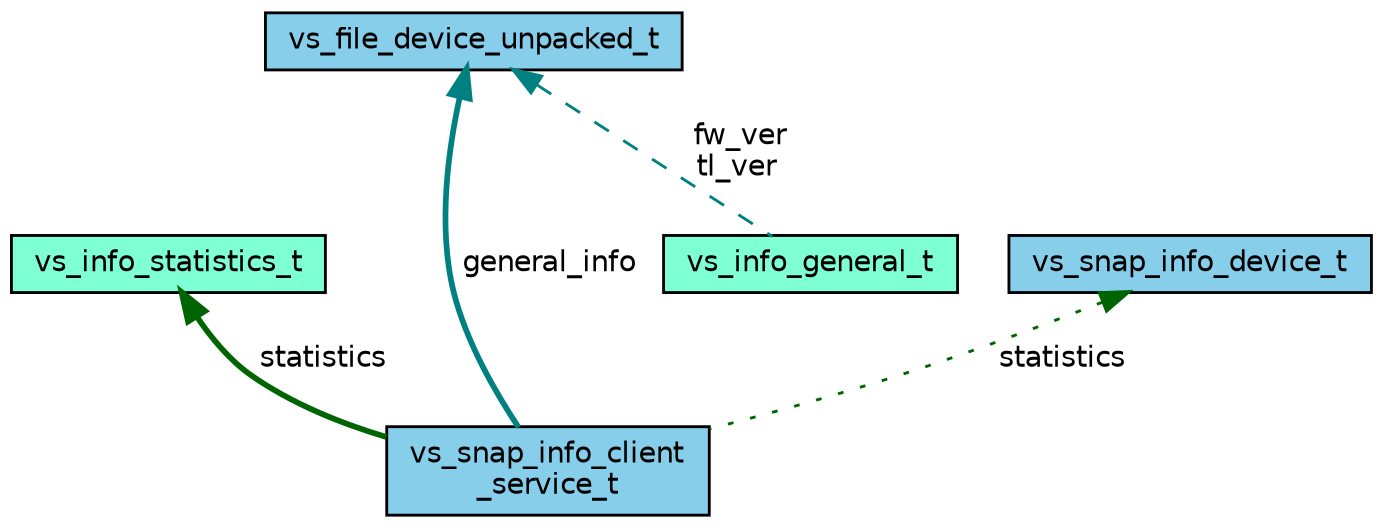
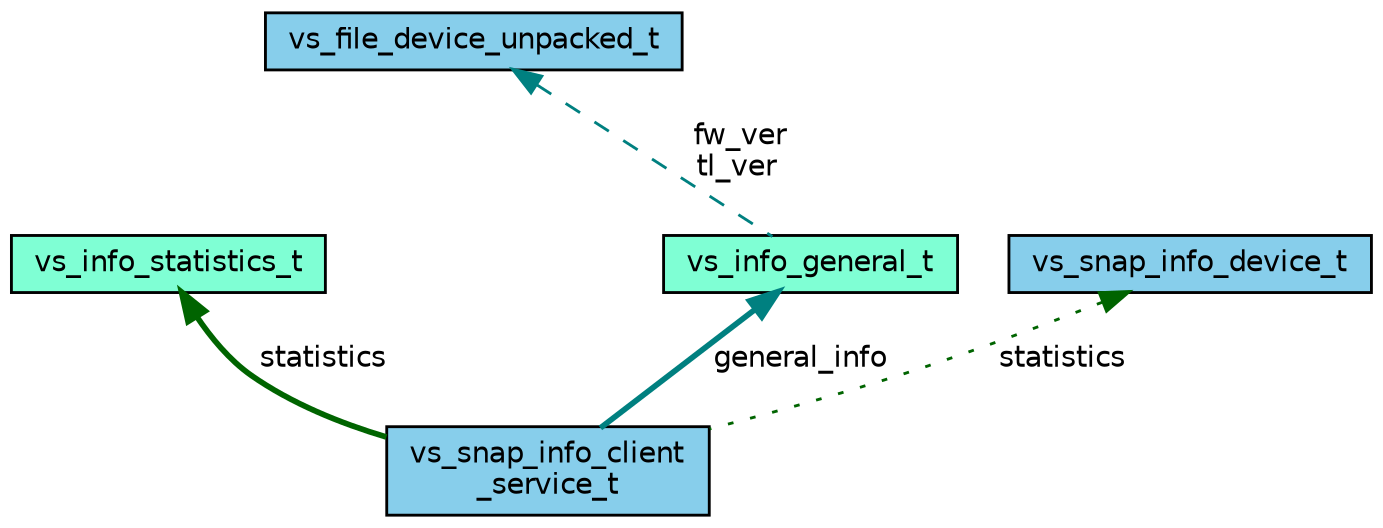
(449, 269) -> (678, 369)
